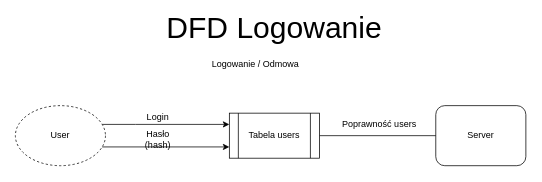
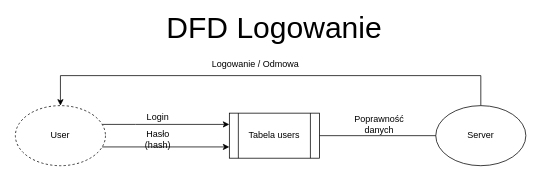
none -> (273, 75)
(379, 124) -> (379, 124)
(480, 135) -> (480, 135)
